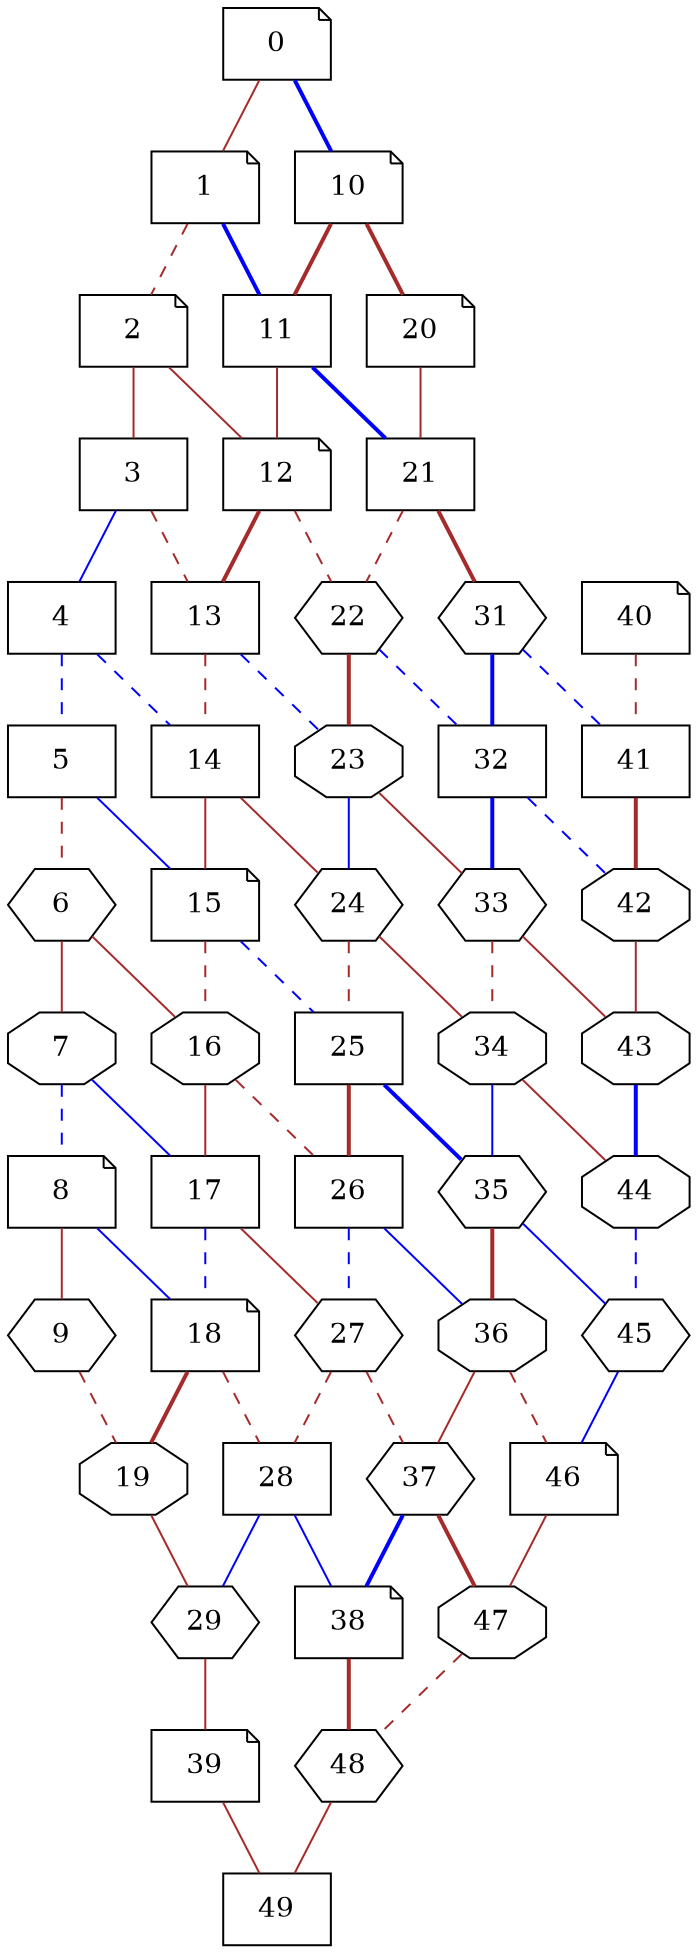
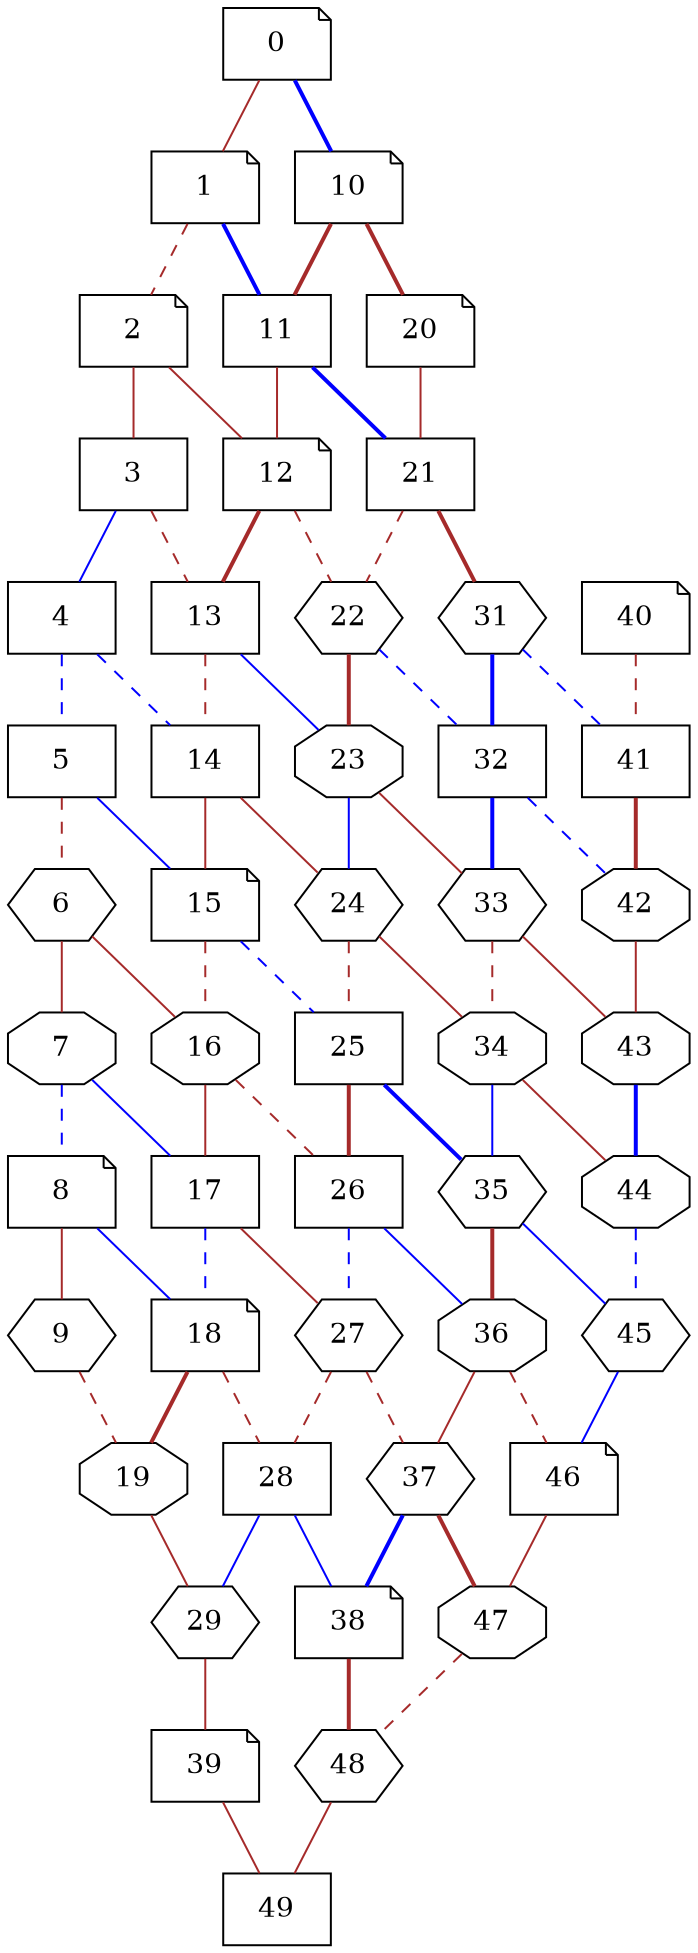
(280, 692) -> (280, 692)
